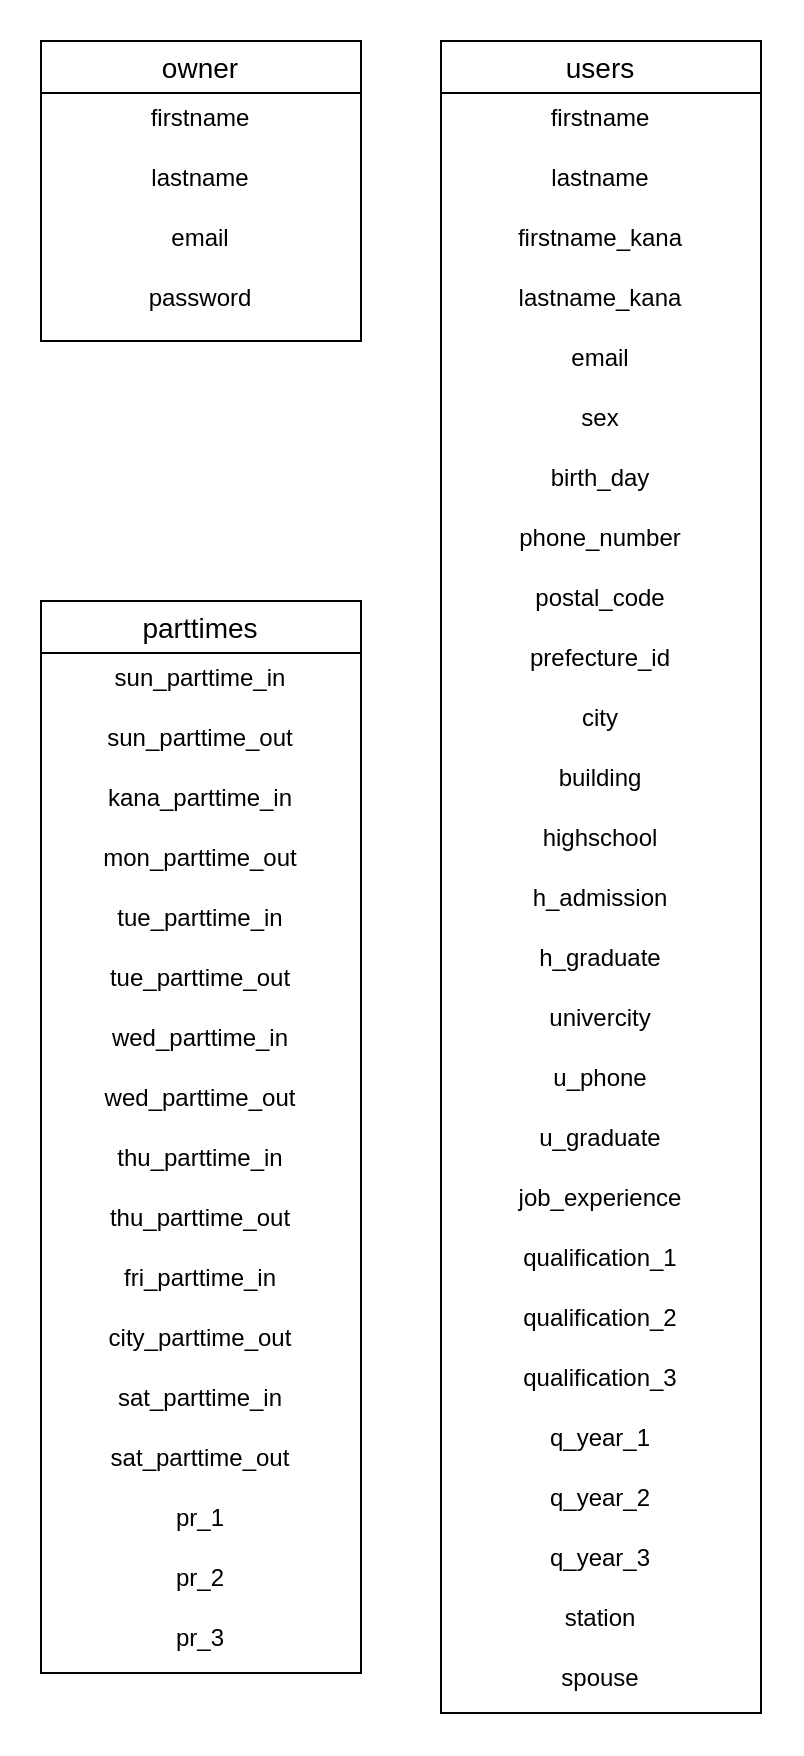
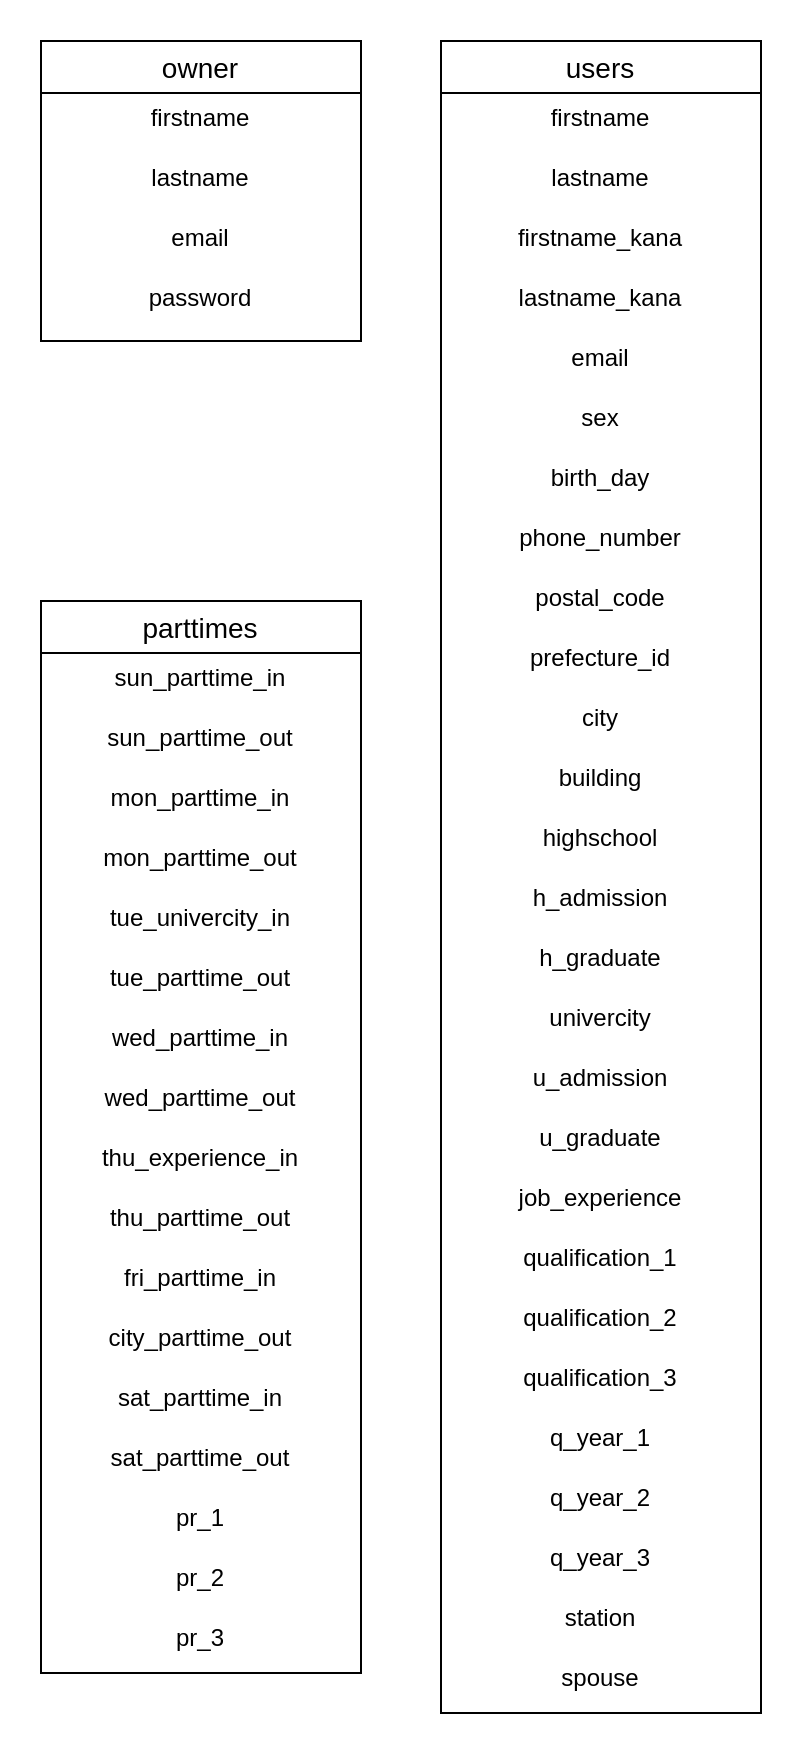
(200, 798) -> (200, 798)
(200, 918) -> (200, 918)
(600, 1078) -> (600, 1078)
(200, 1158) -> (200, 1158)
